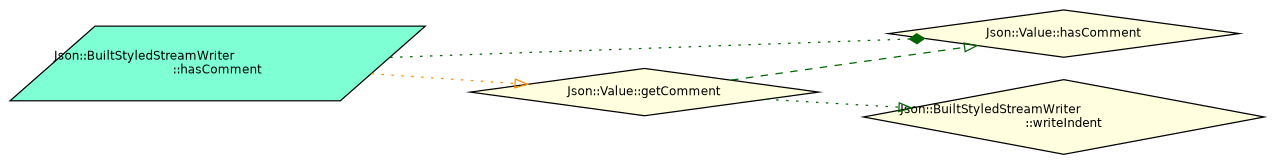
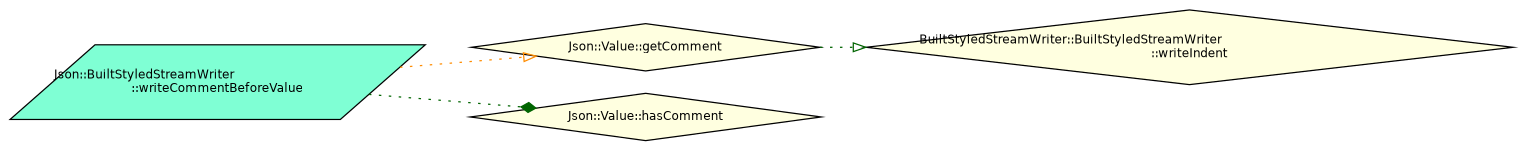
(218, 63) -> (218, 82)
(848, 64) -> none
(1064, 117) -> (1189, 47)
